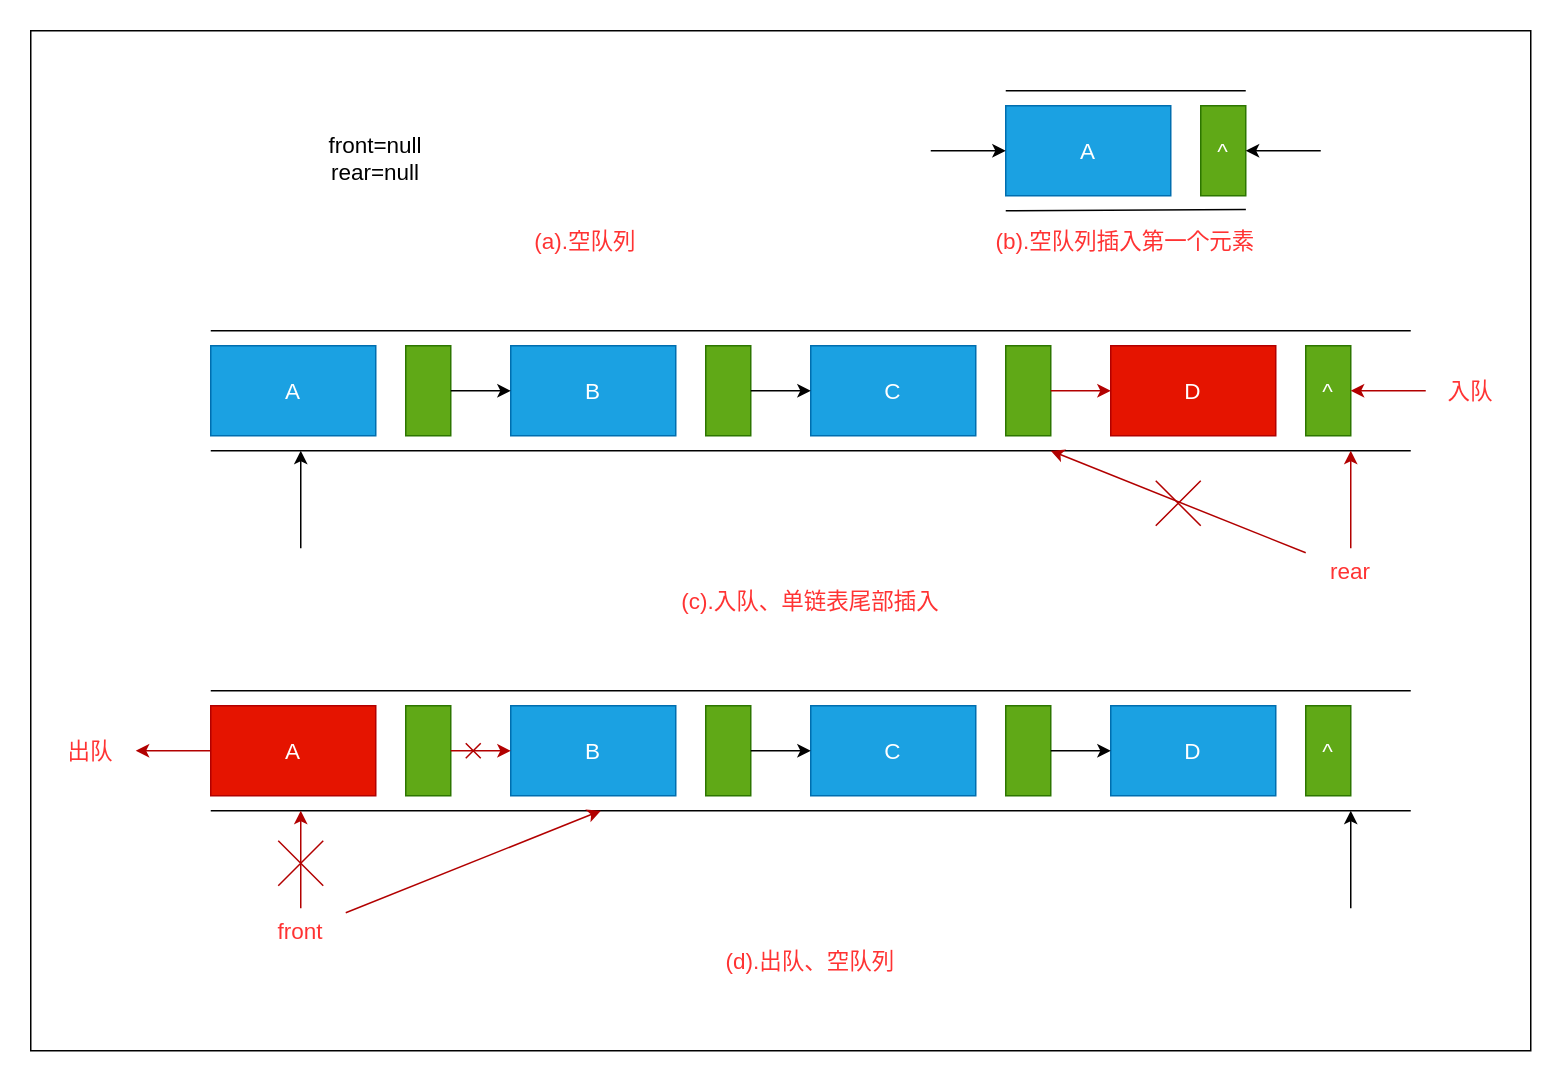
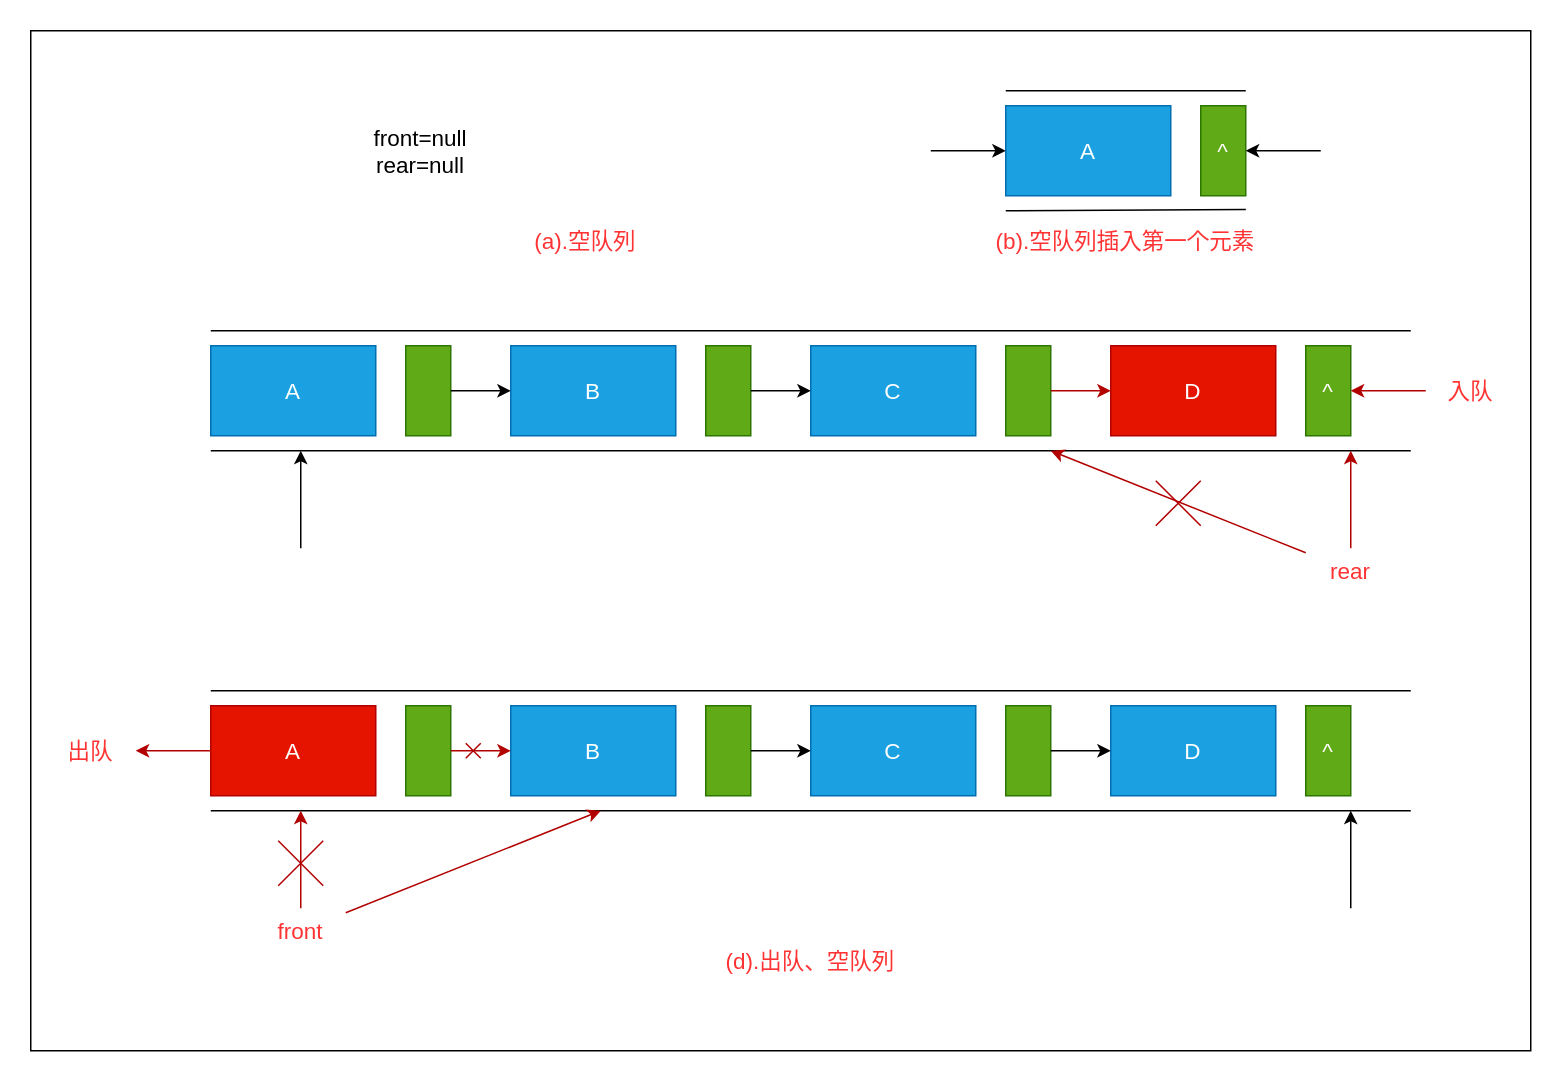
(376, 158) -> (421, 151)
(811, 601) -> none
